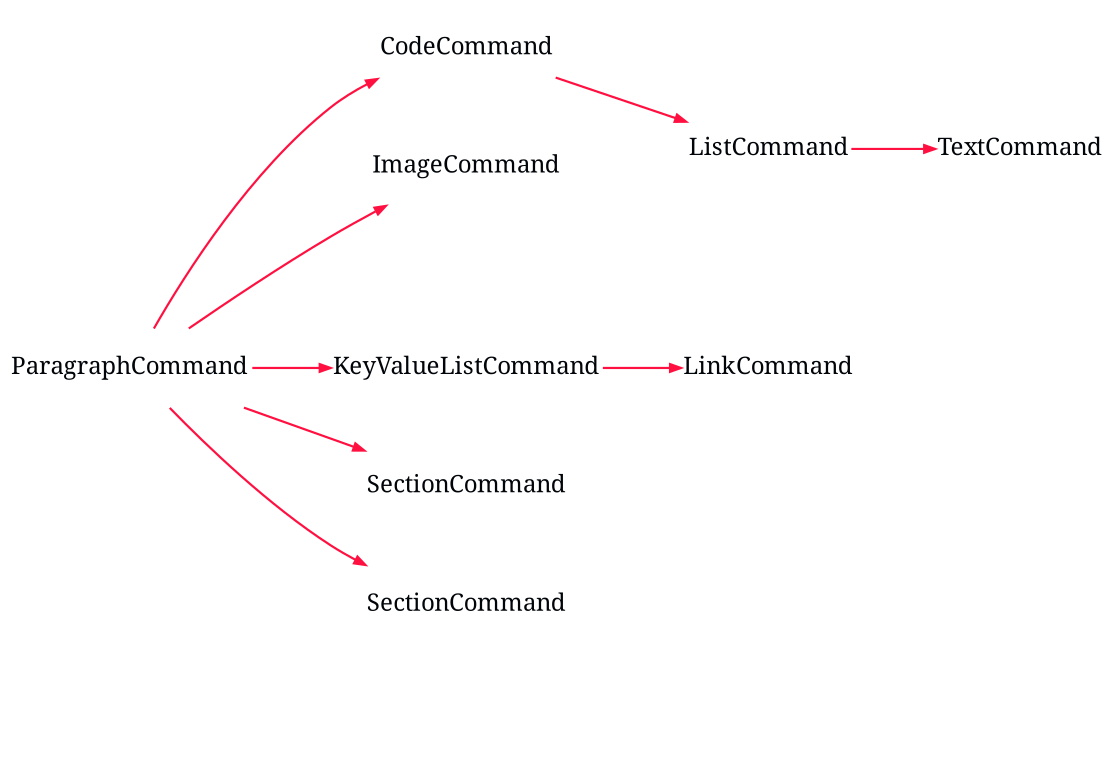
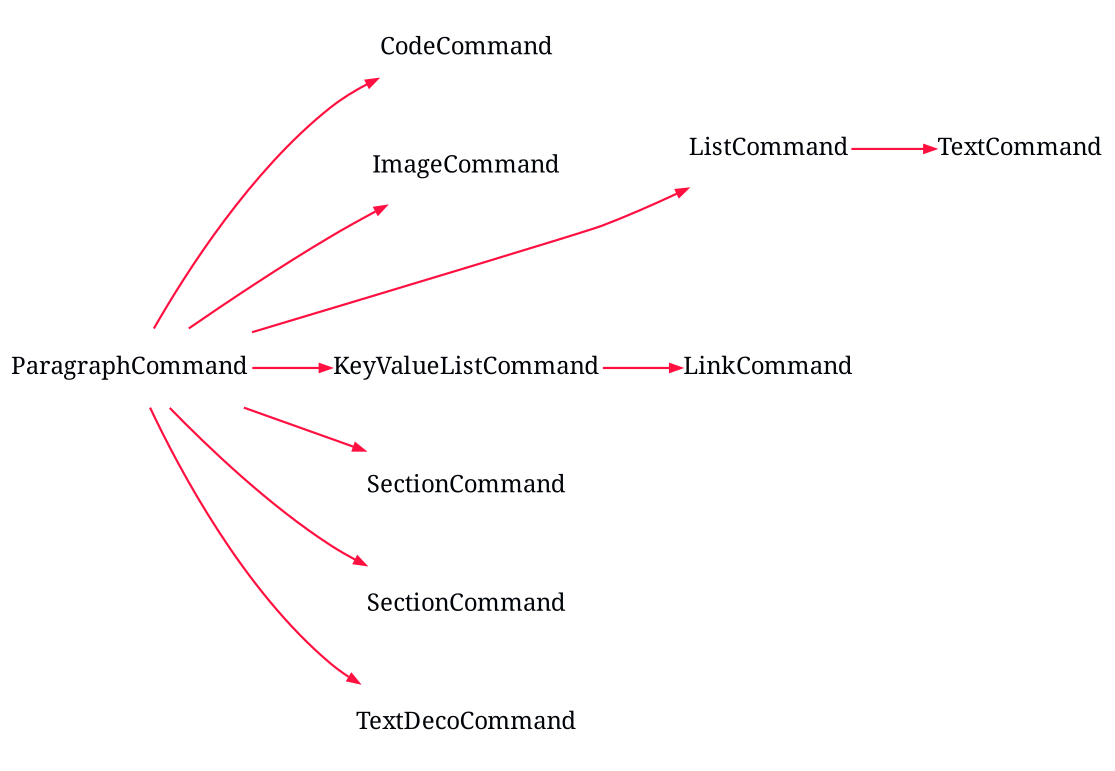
(616, 98) -> (466, 268)
none -> (467, 723)
